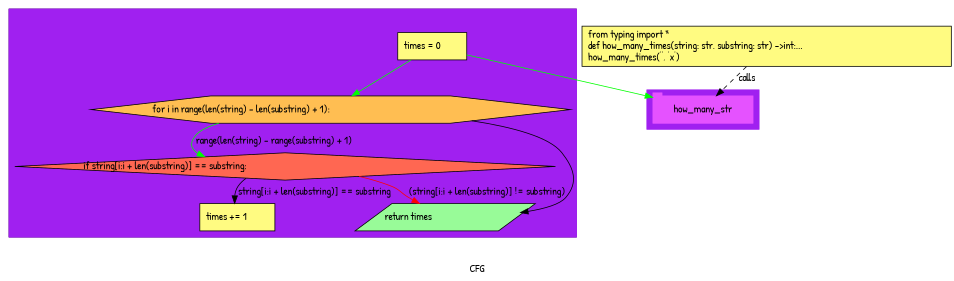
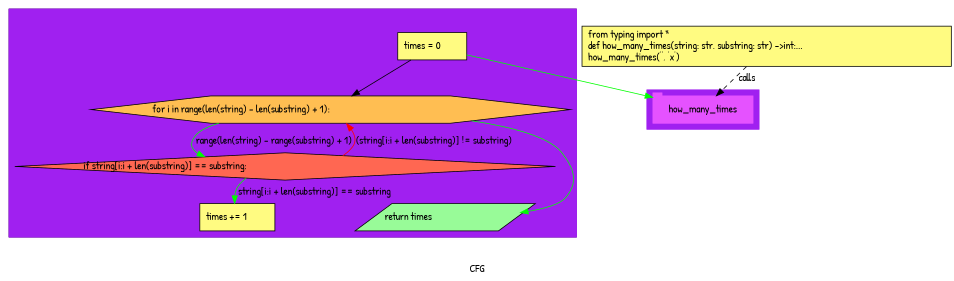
(385, 76) -> (385, 76)
(703, 110) -> (703, 110)
(560, 150) -> (560, 150)
(387, 185) -> (354, 145)
(238, 186) -> (238, 186)
